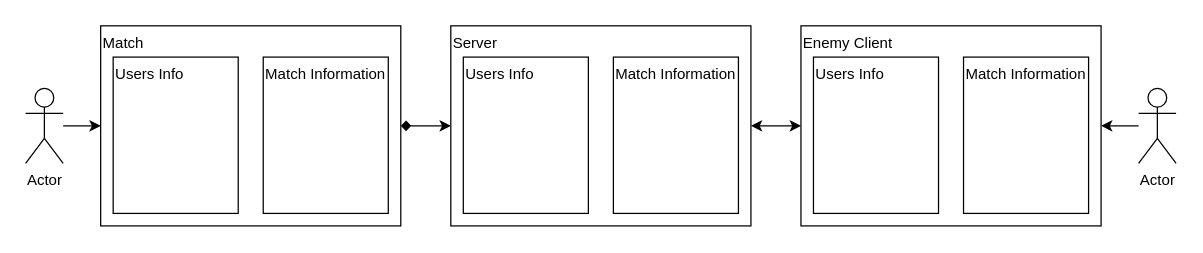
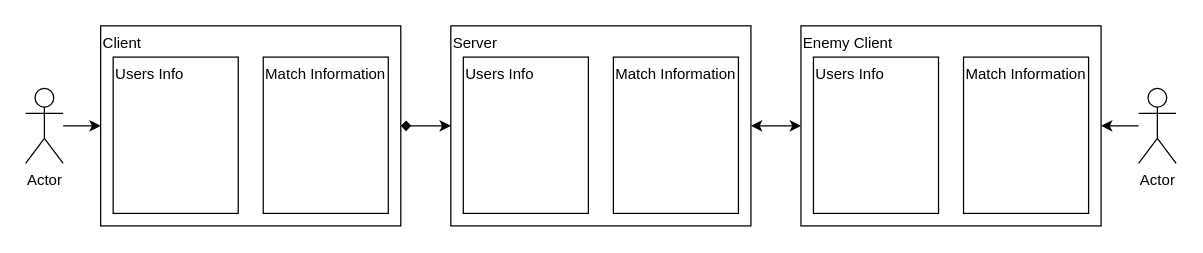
(124, 43) -> (124, 43)
